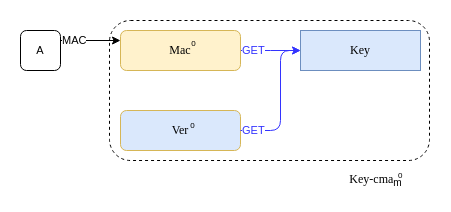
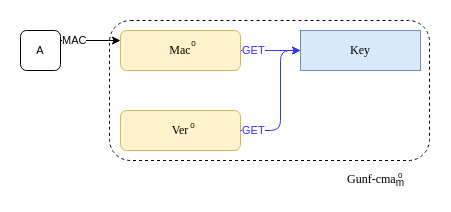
(181, 131) -> (181, 131)
(376, 181) -> (376, 181)
